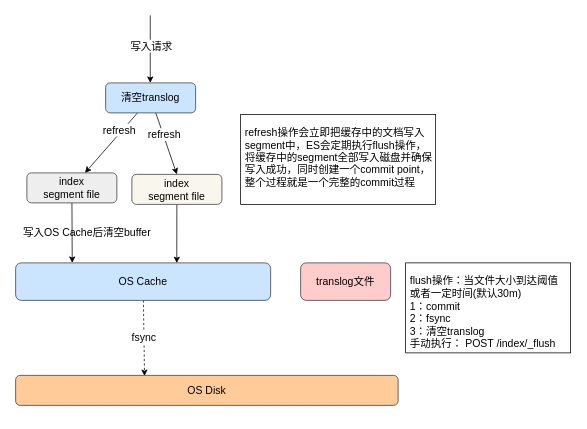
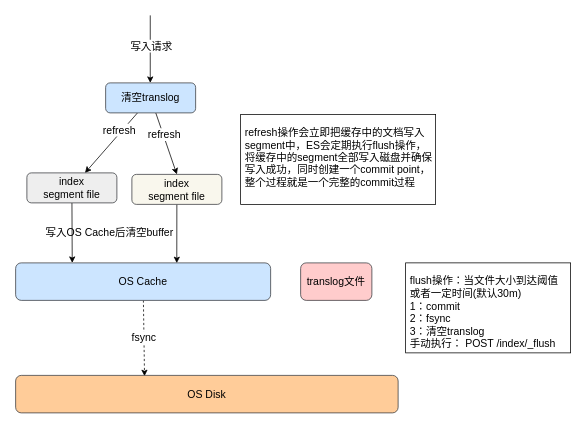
(87, 233) -> (109, 233)
(345, 282) -> (336, 282)
(207, 390) -> (207, 394)
